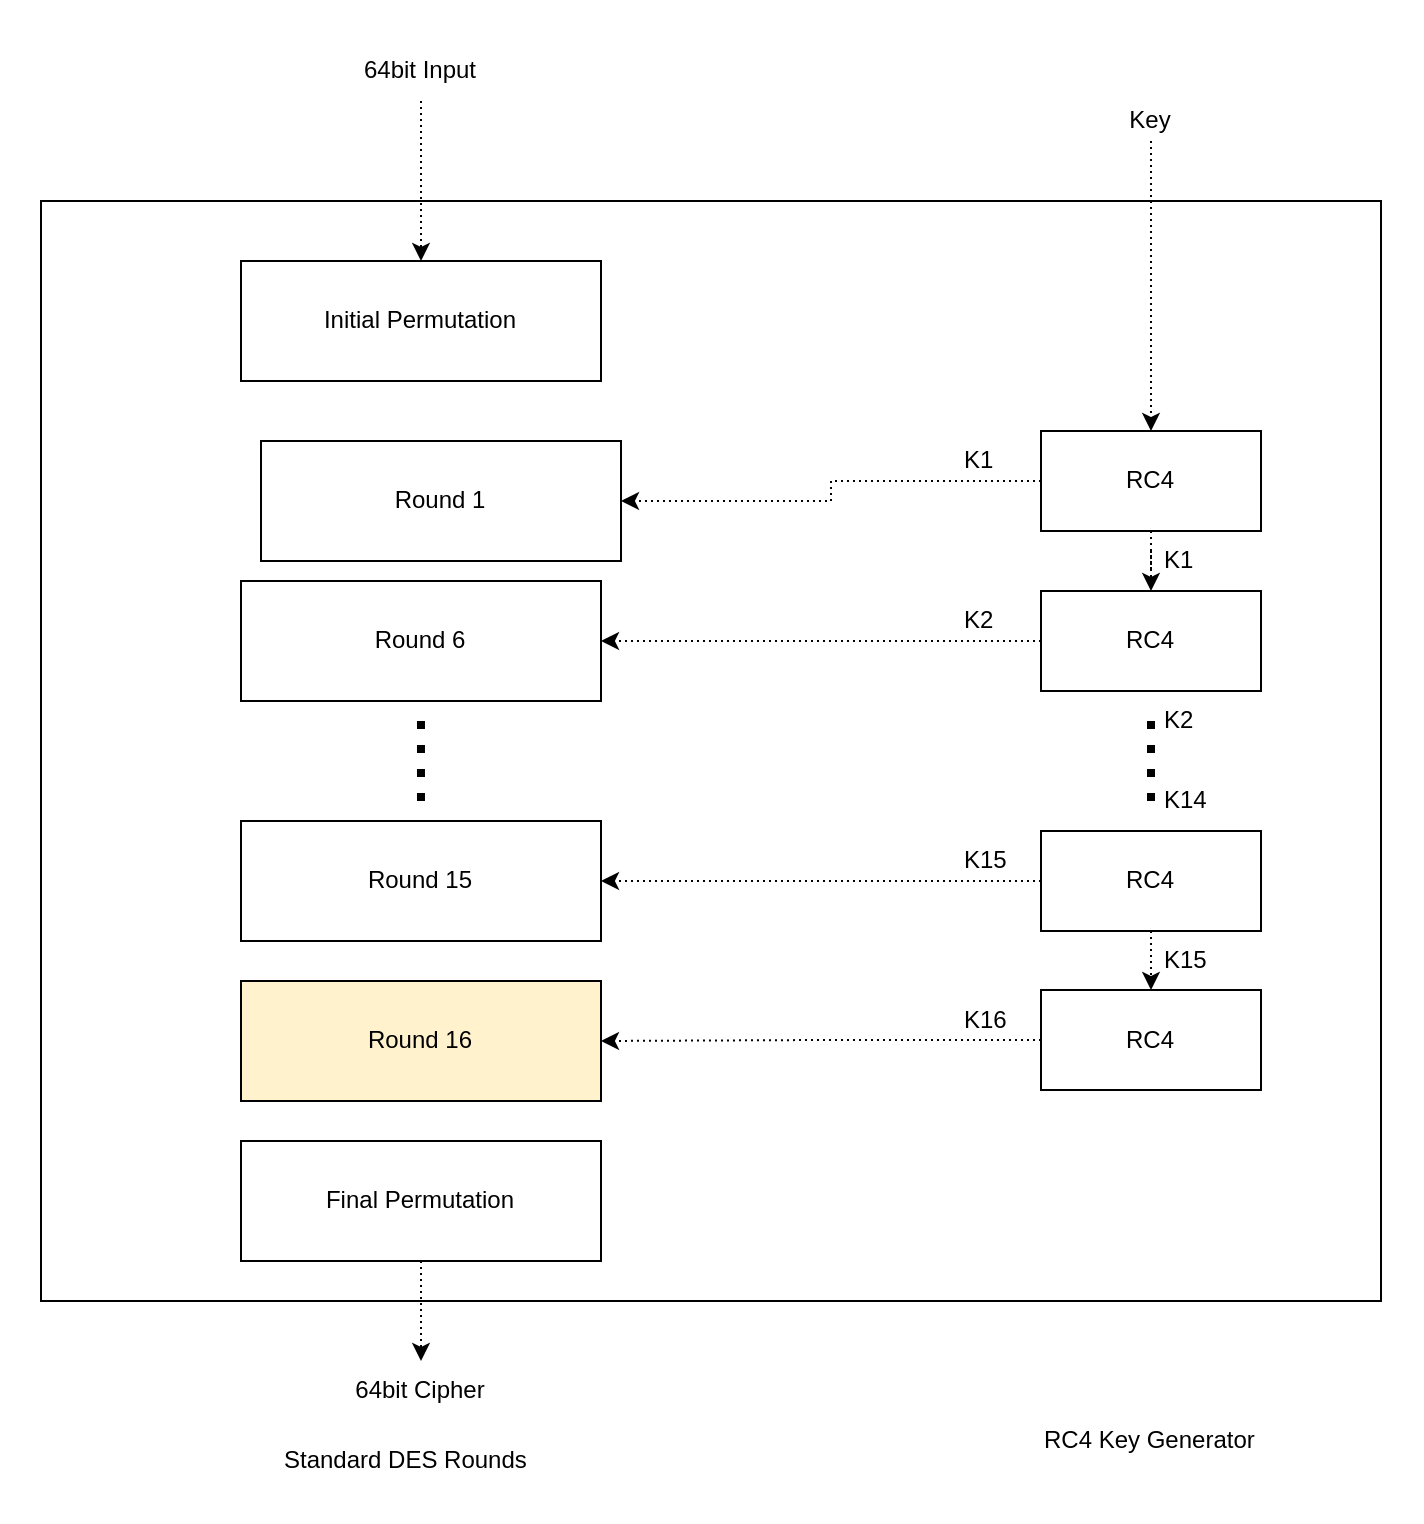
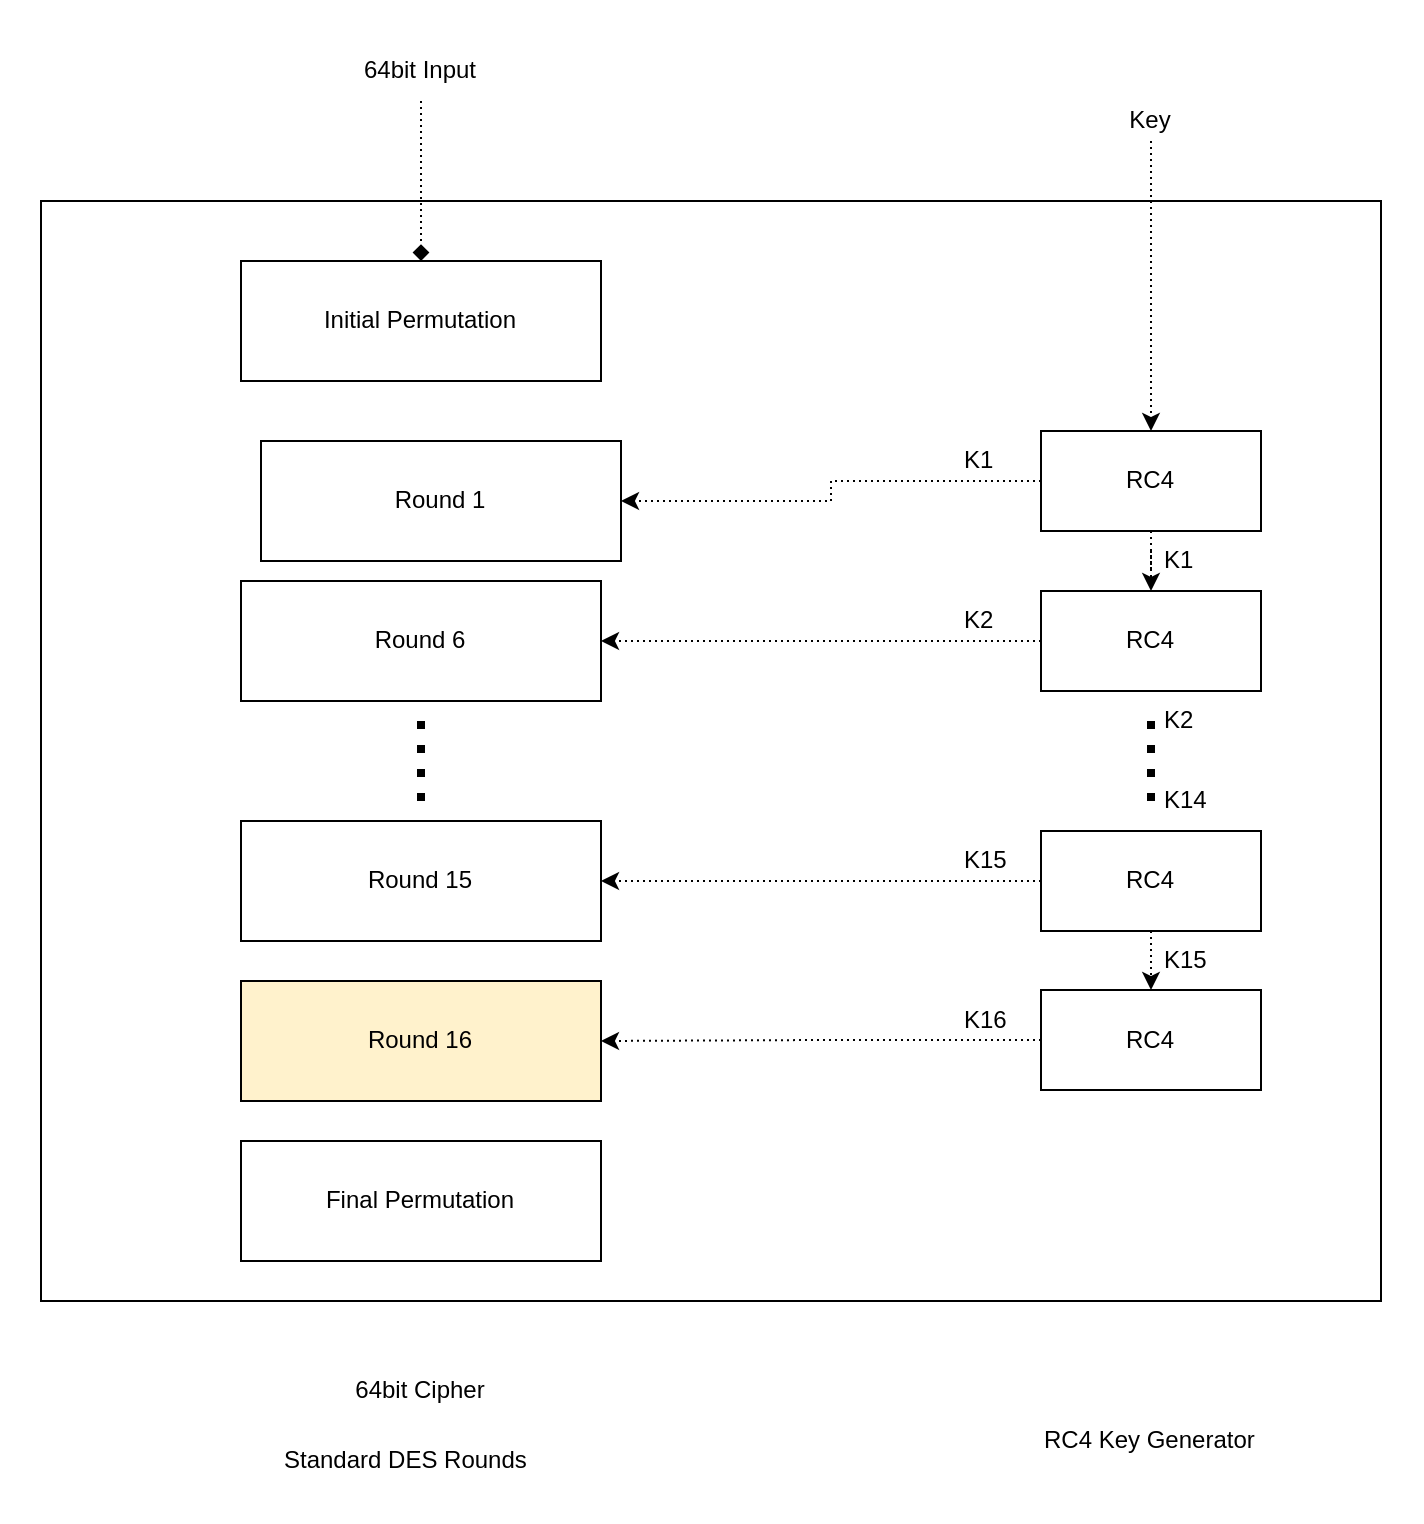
(421, 246) -> (421, 245)
(421, 1304) -> none
